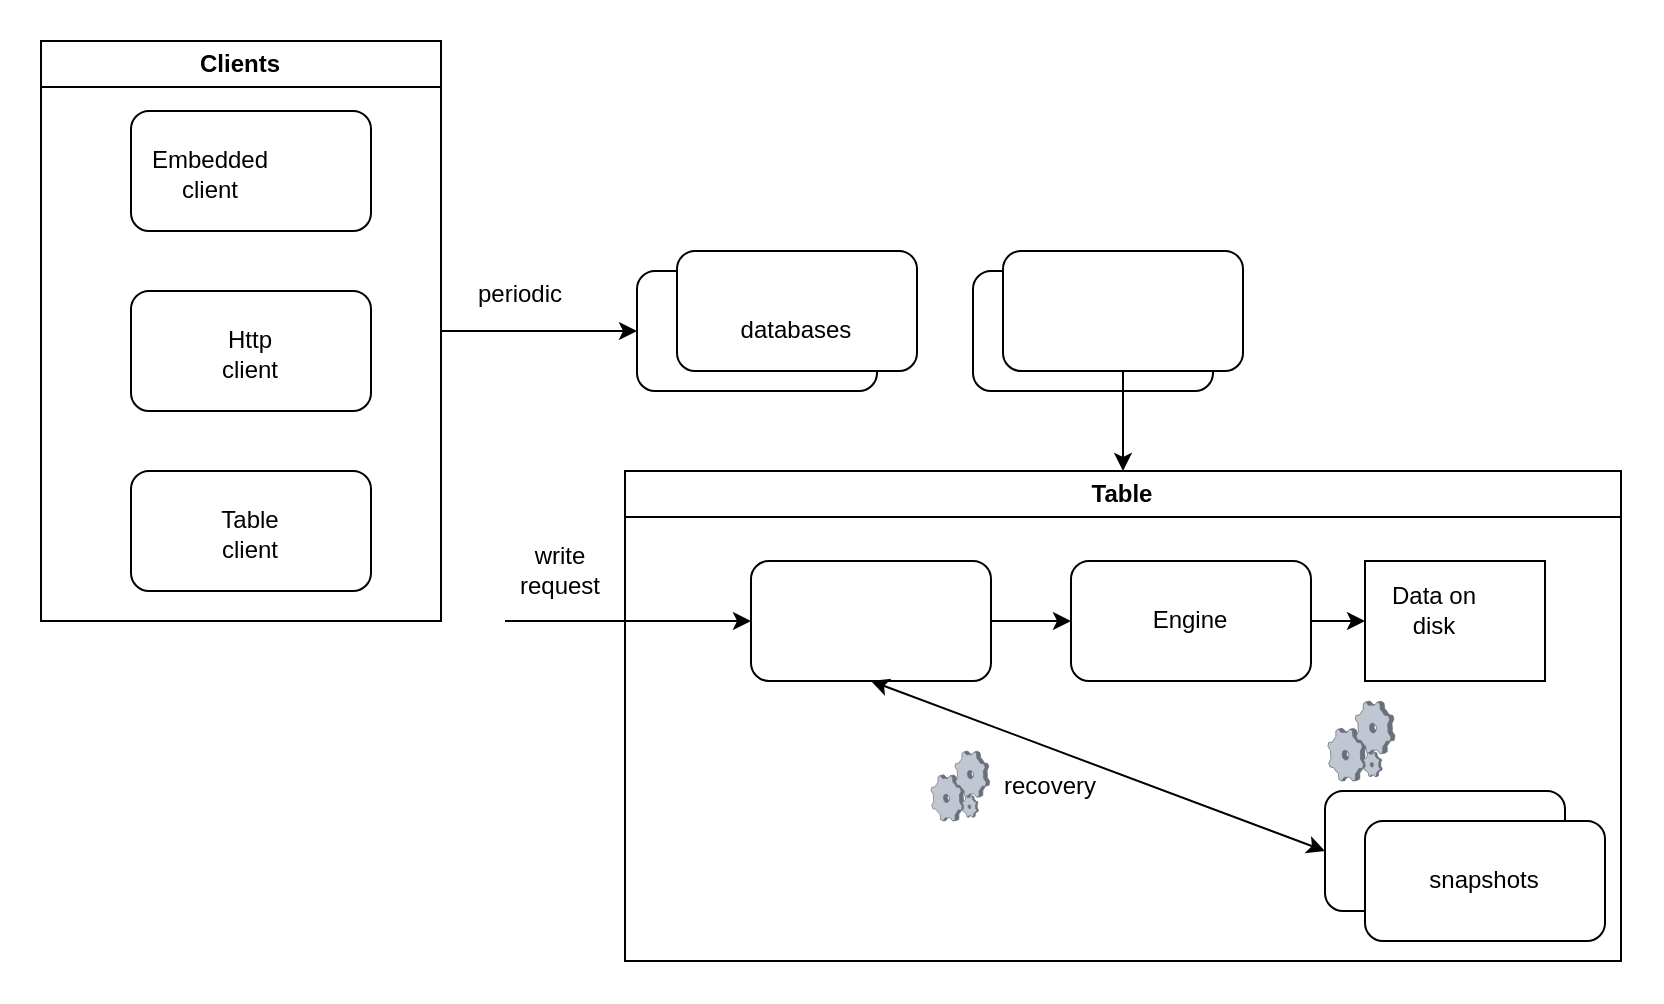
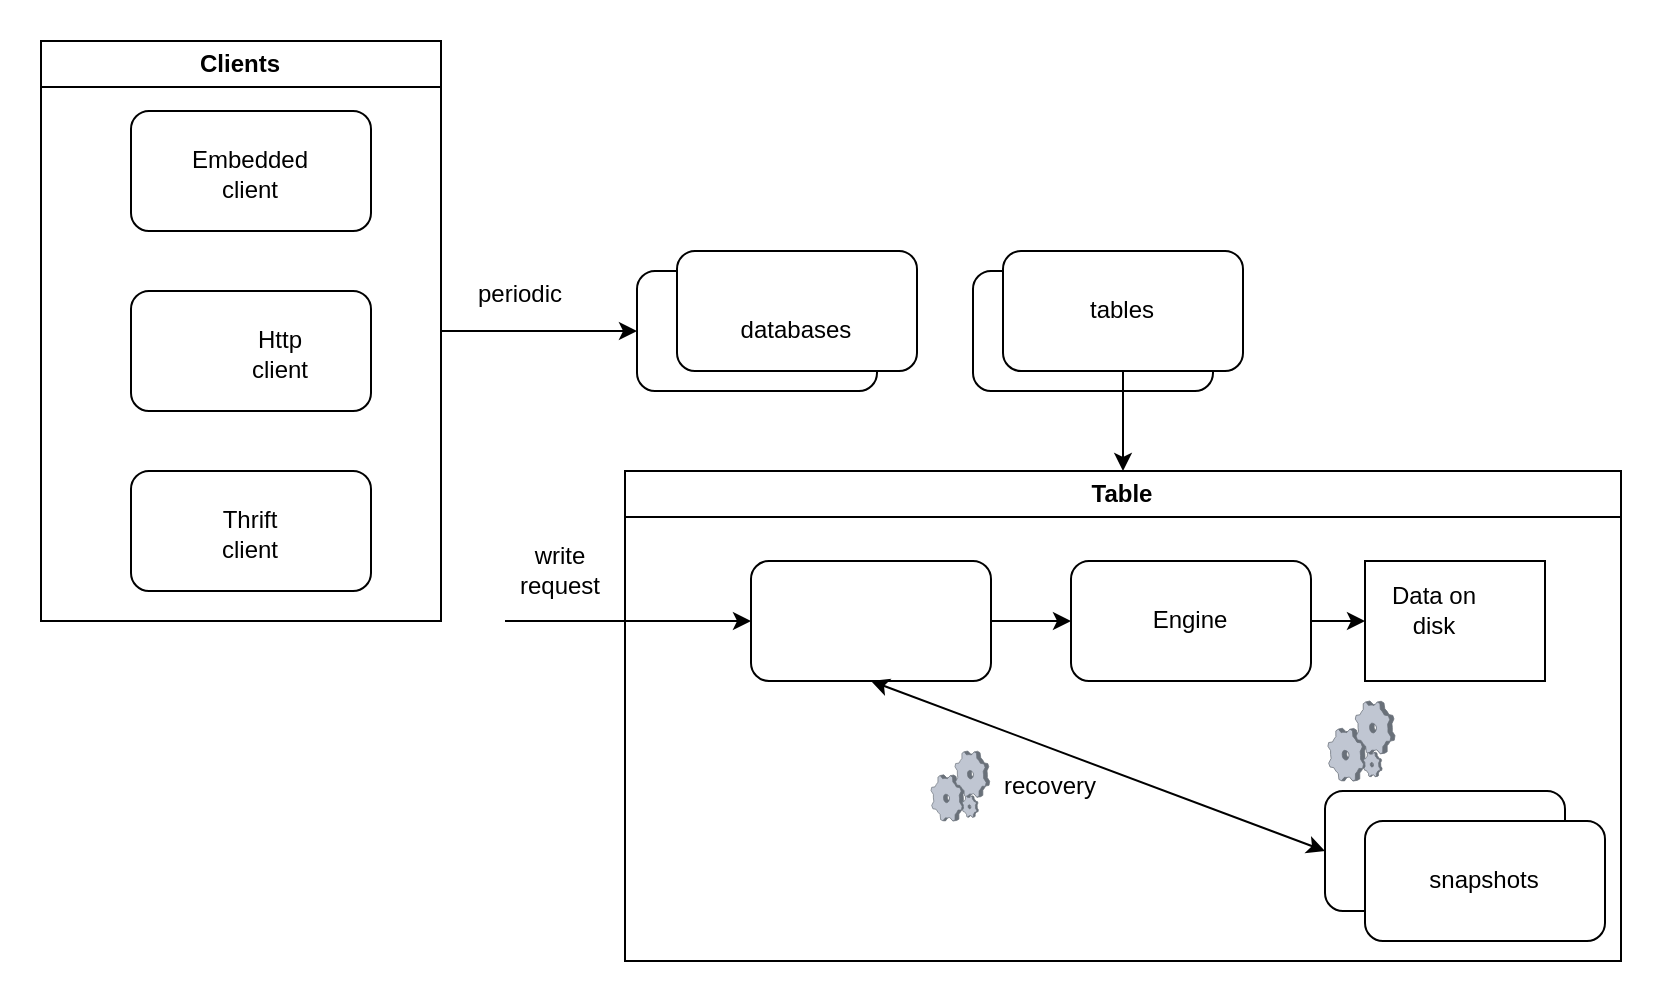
(211, 175) -> (251, 175)
none -> (1123, 311)
(251, 355) -> (281, 355)
(251, 535) -> (251, 535)
